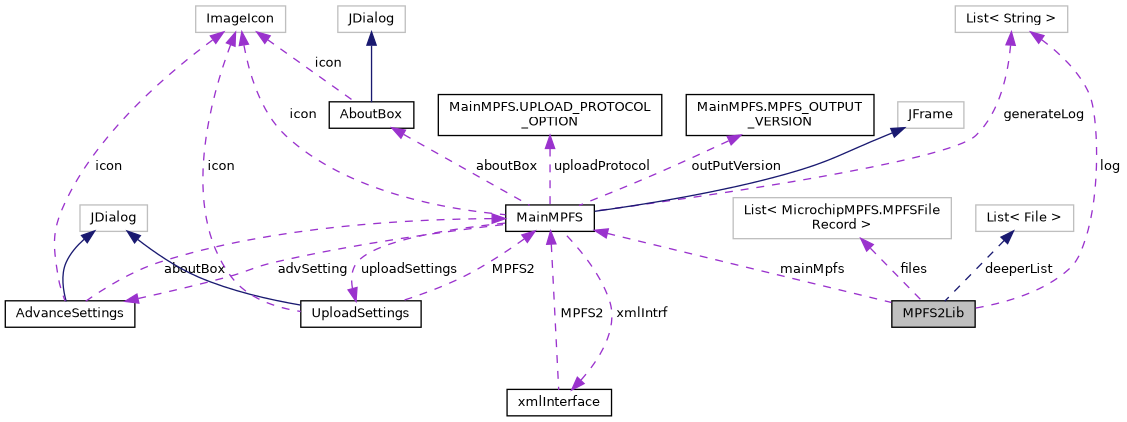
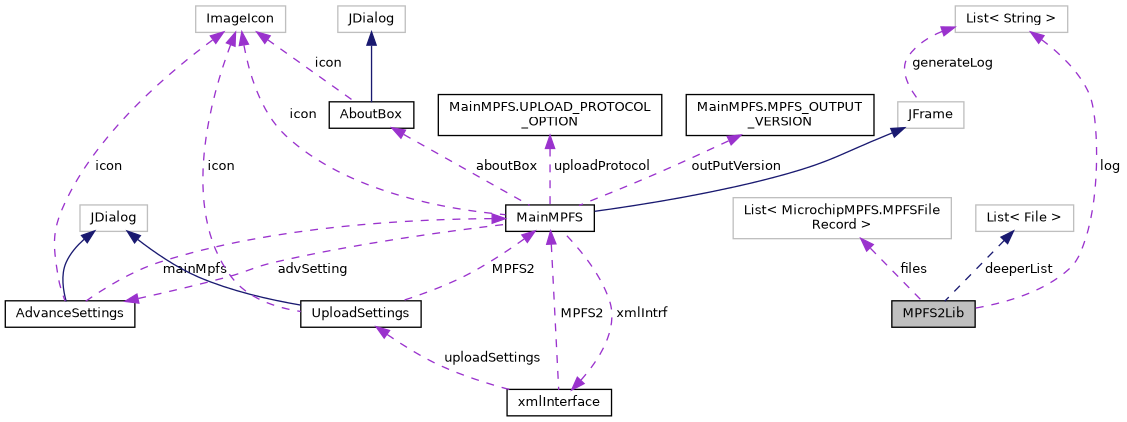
(836, 174) -> (906, 60)
(372, 252) -> (446, 368)
(749, 268) -> none
(193, 270) -> (193, 270)
